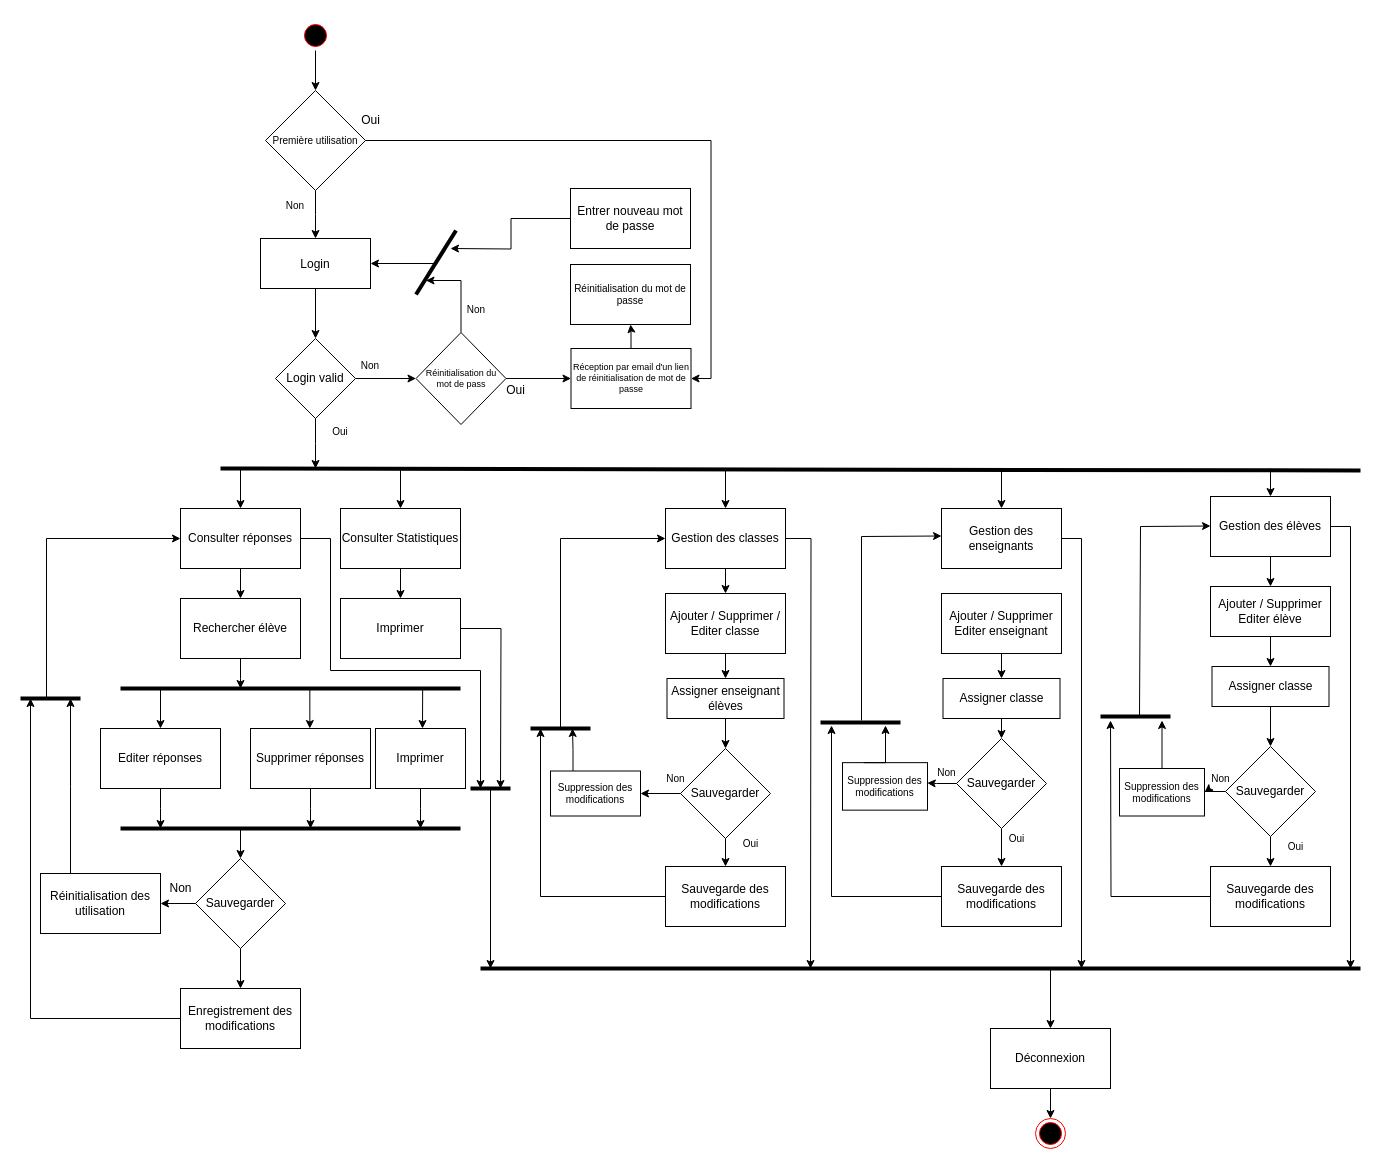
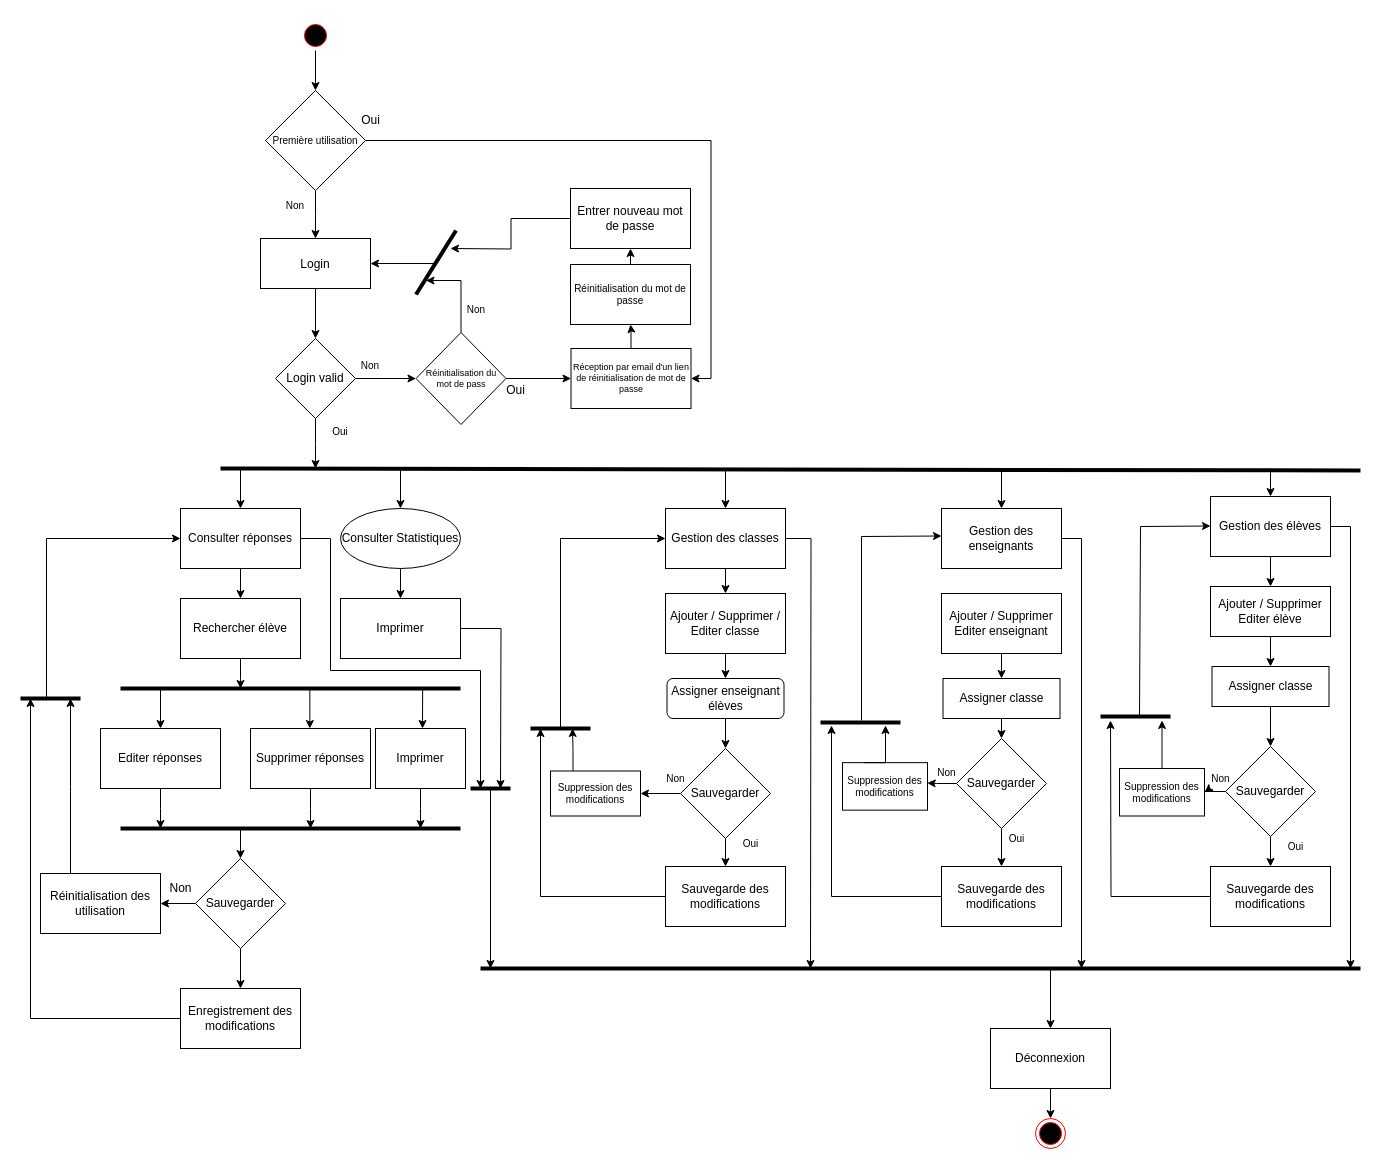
none -> (631, 260)
(401, 539) -> (401, 539)
(726, 699) -> (726, 699)
